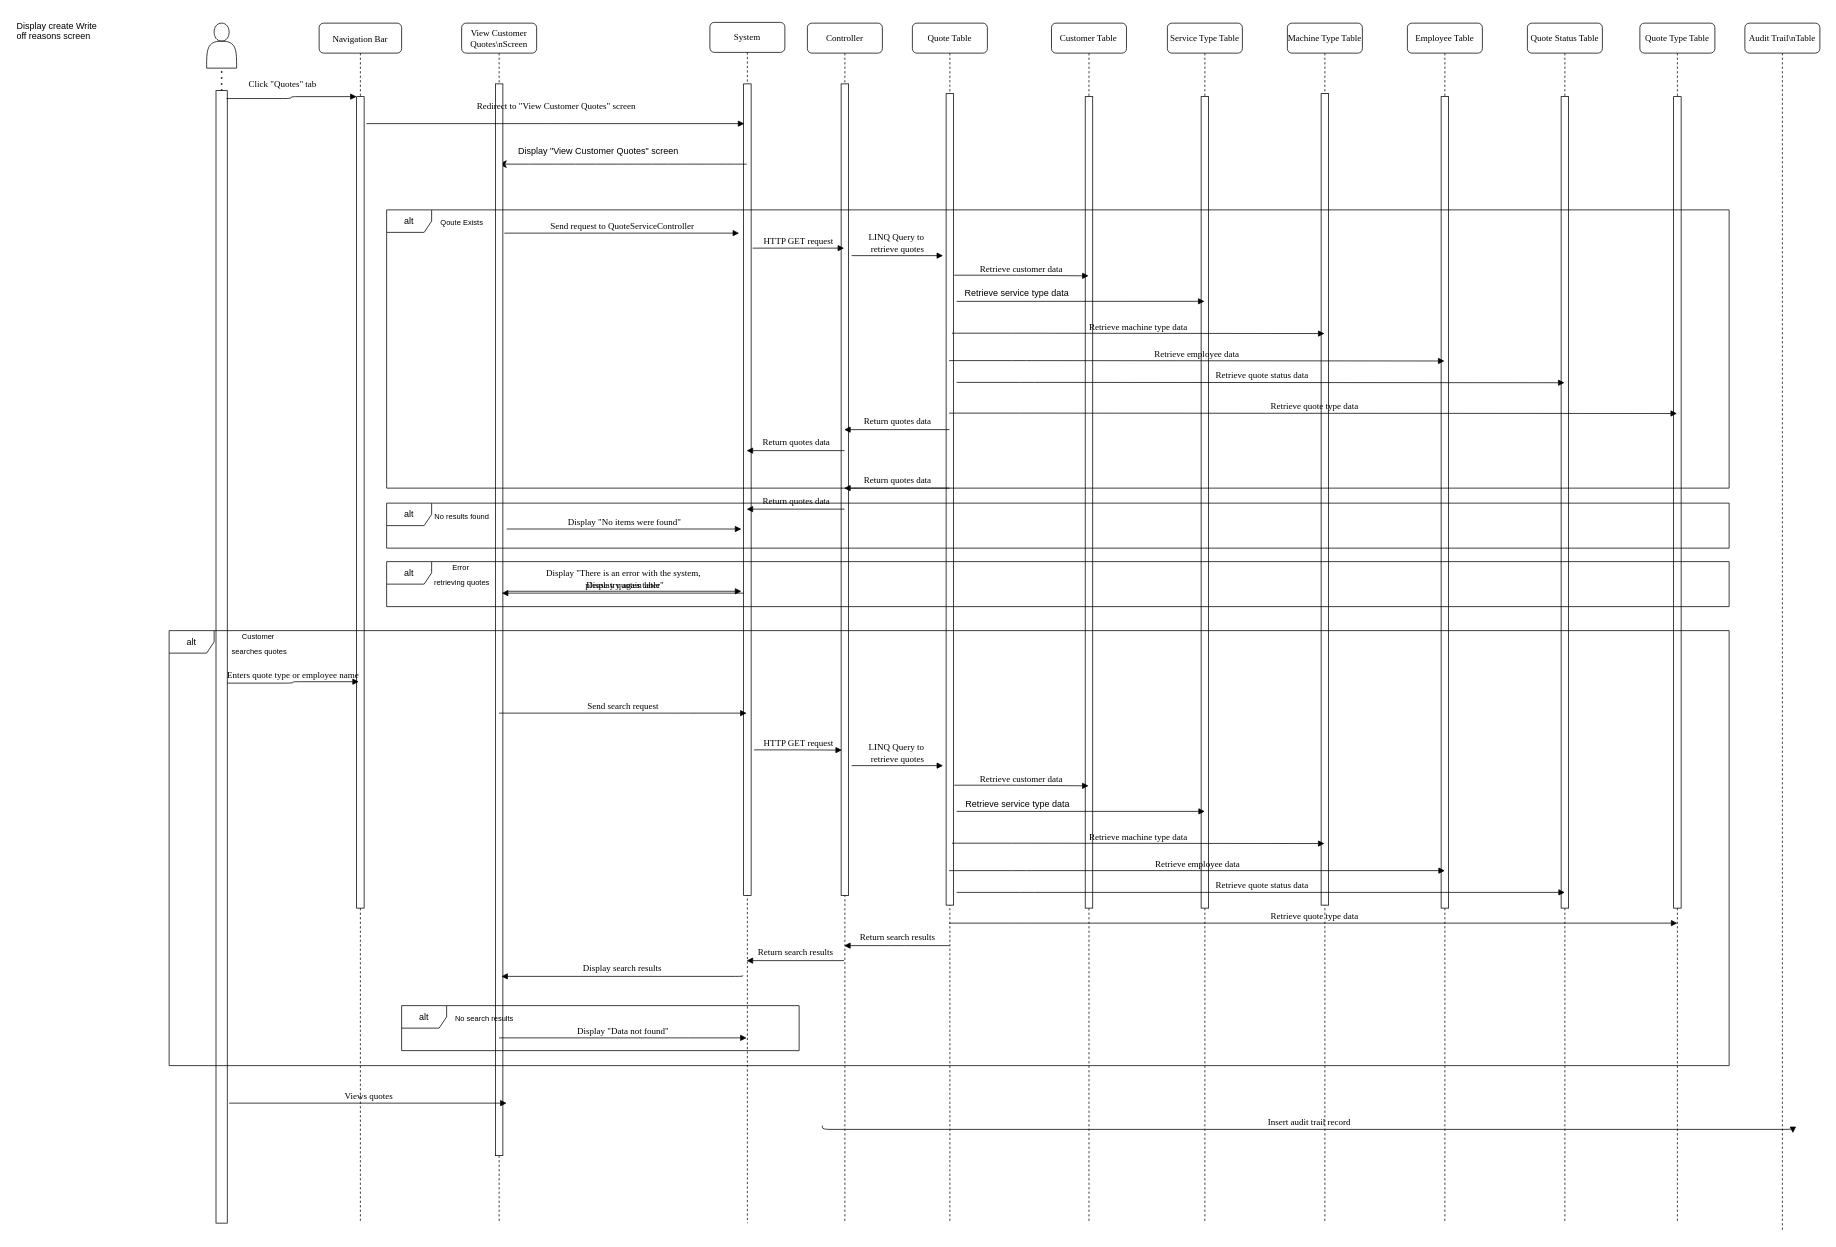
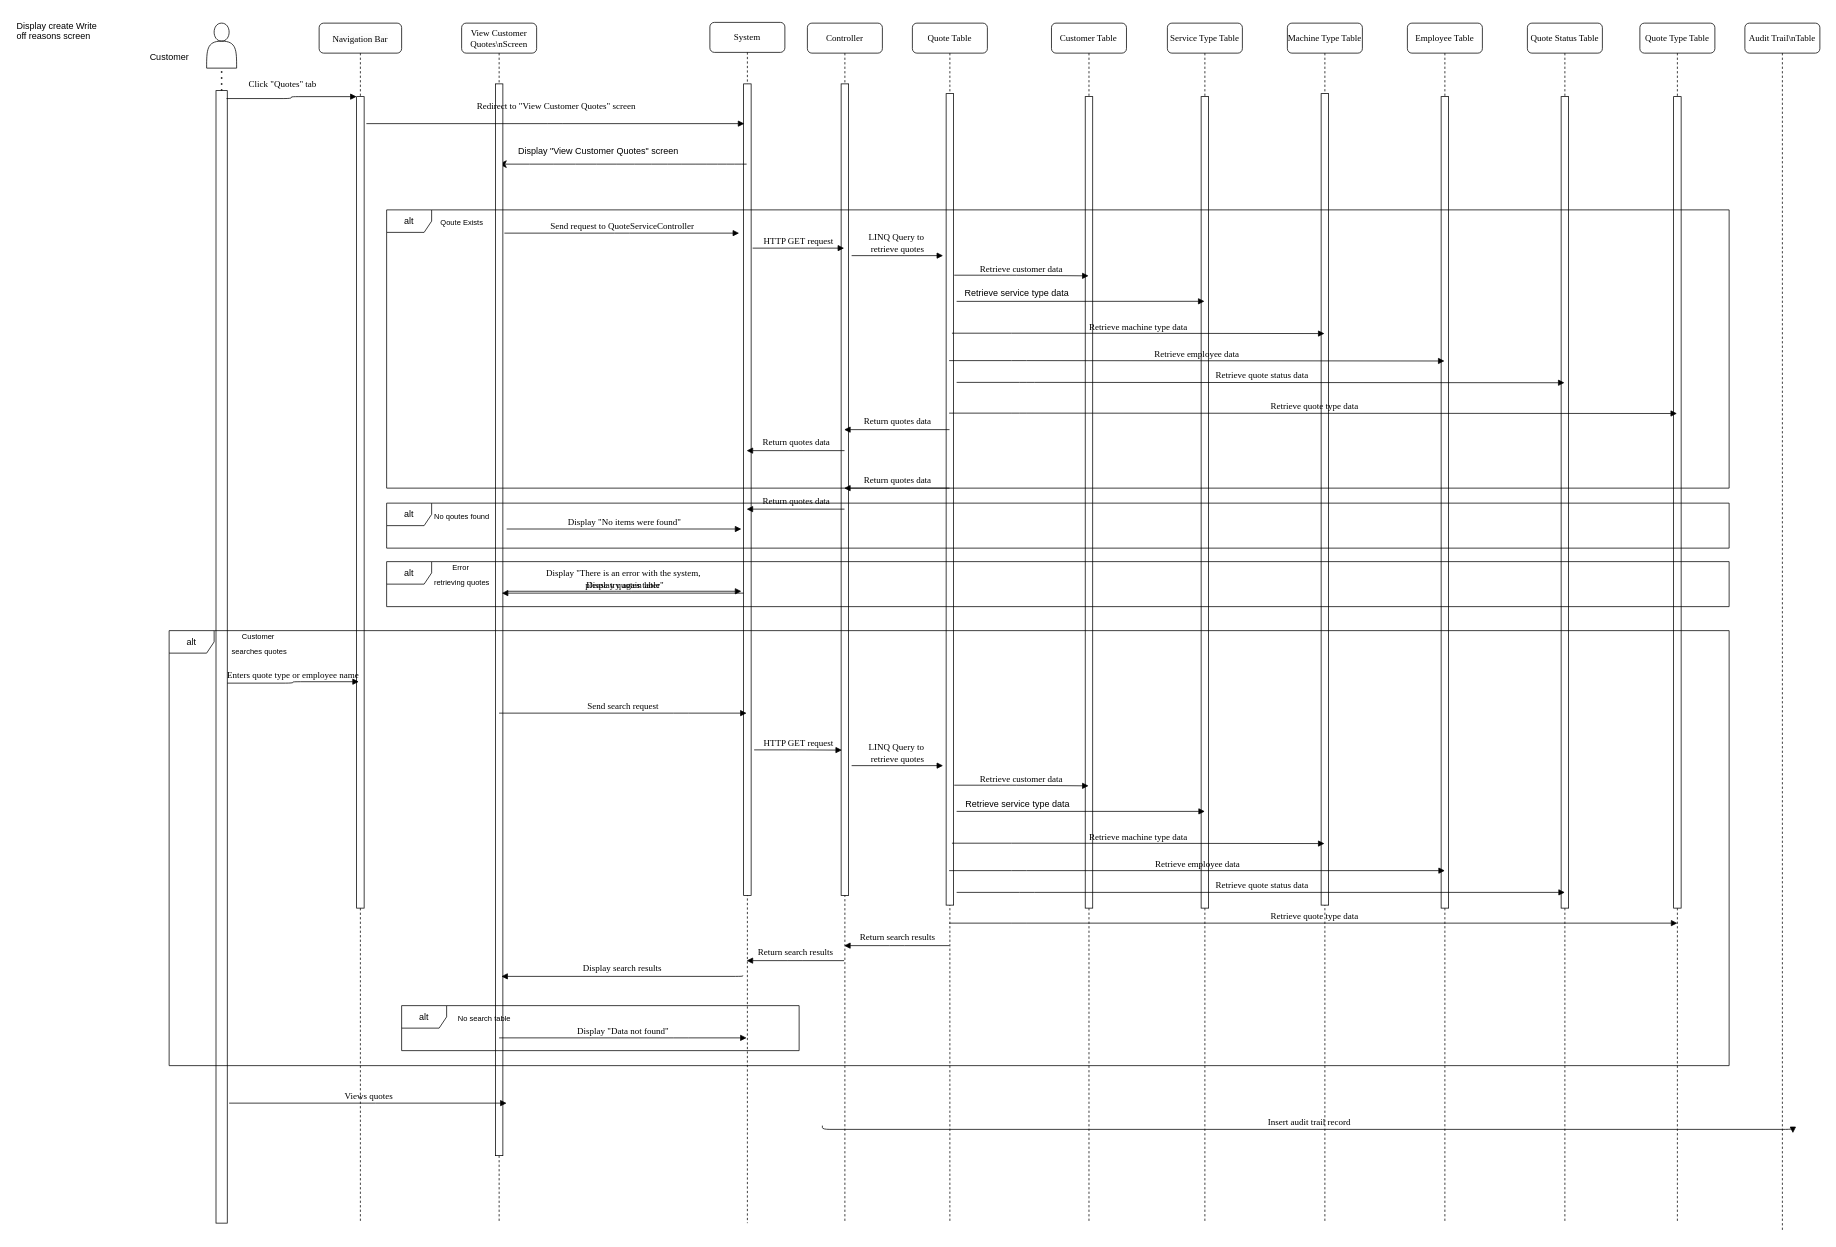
none -> (169, 57)
(462, 514) -> (462, 514)
(485, 1017) -> (485, 1017)
